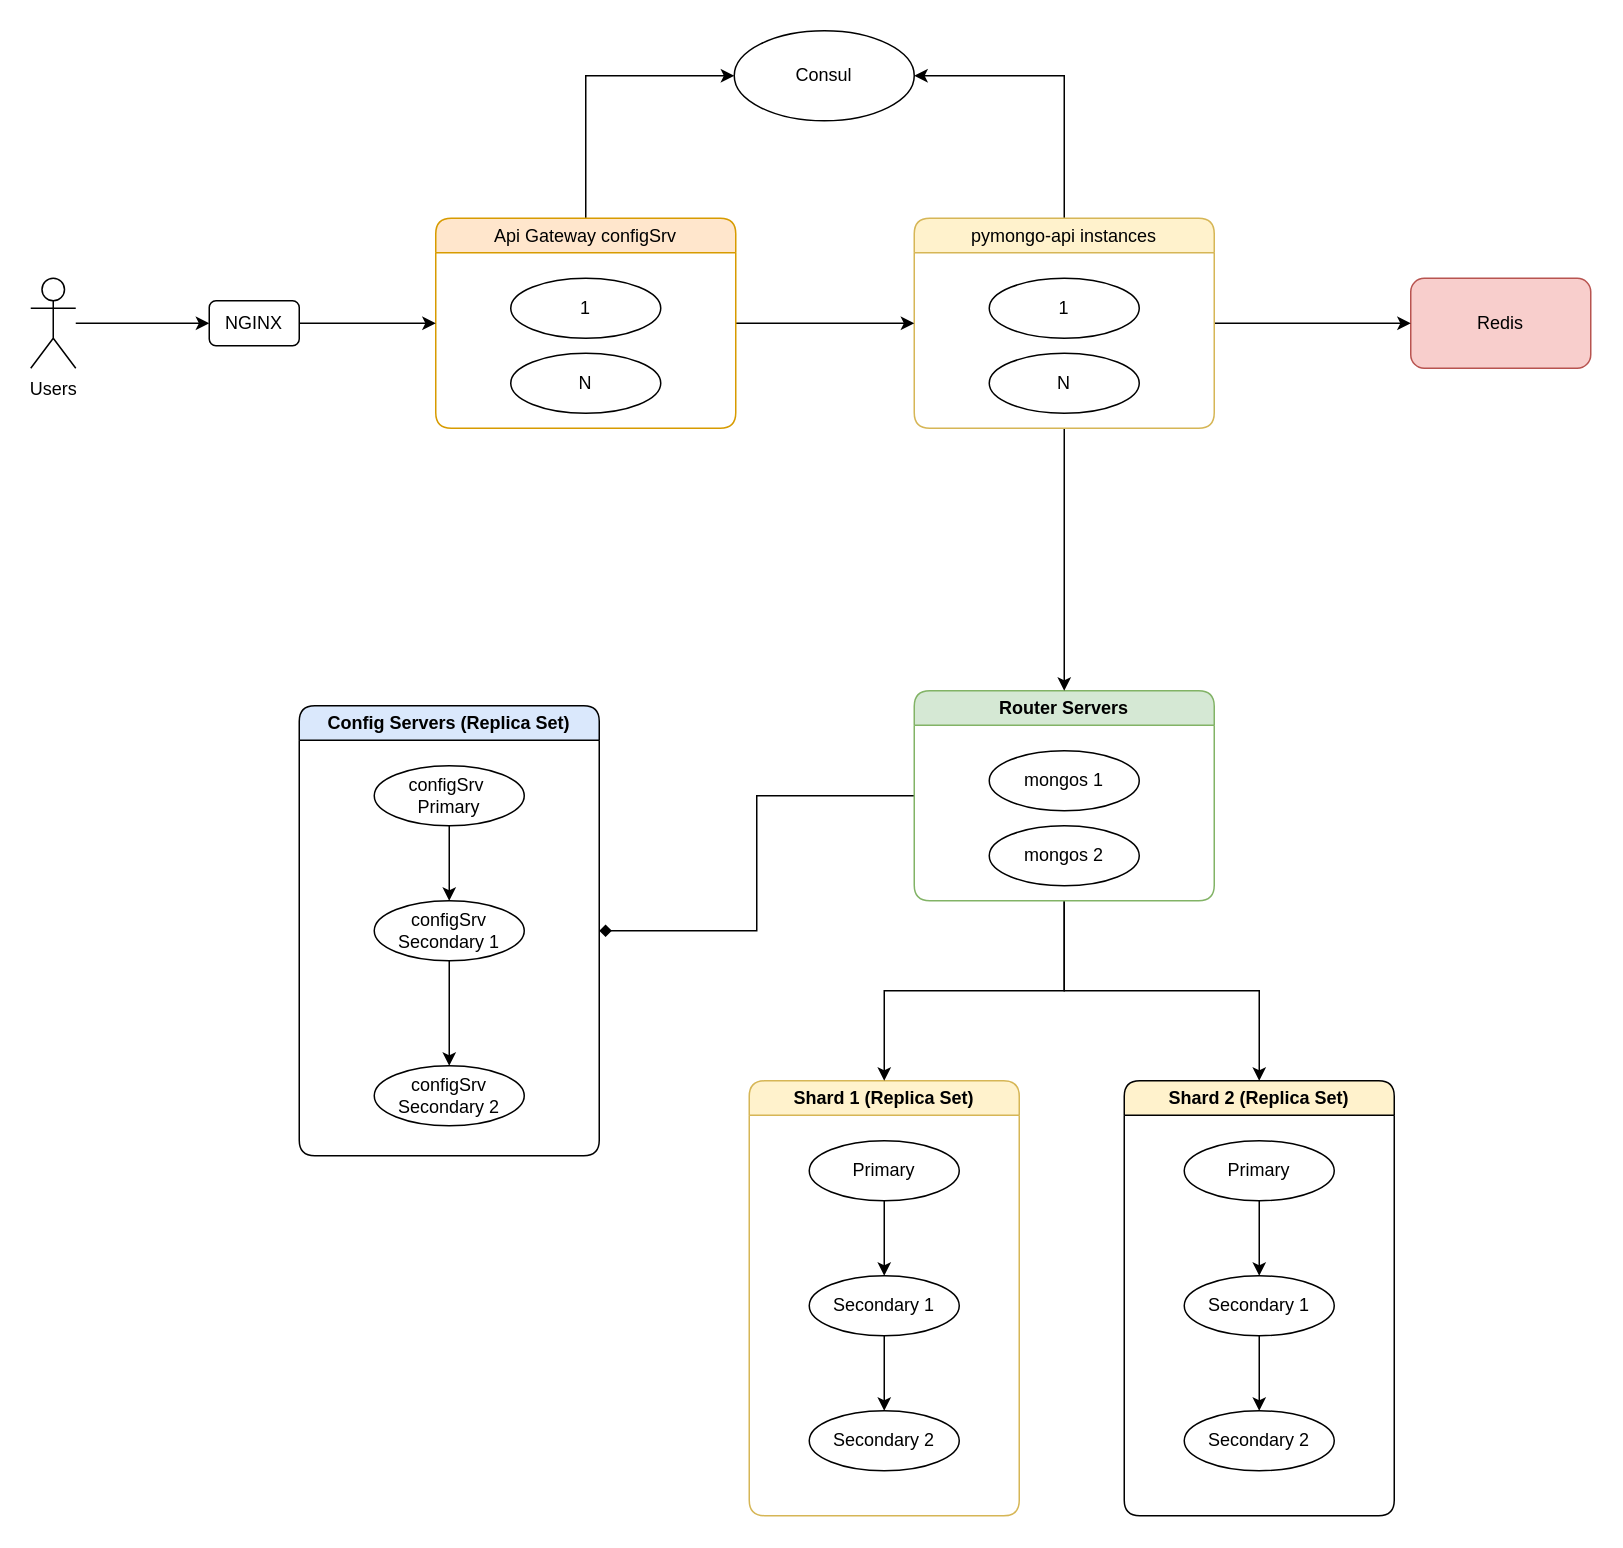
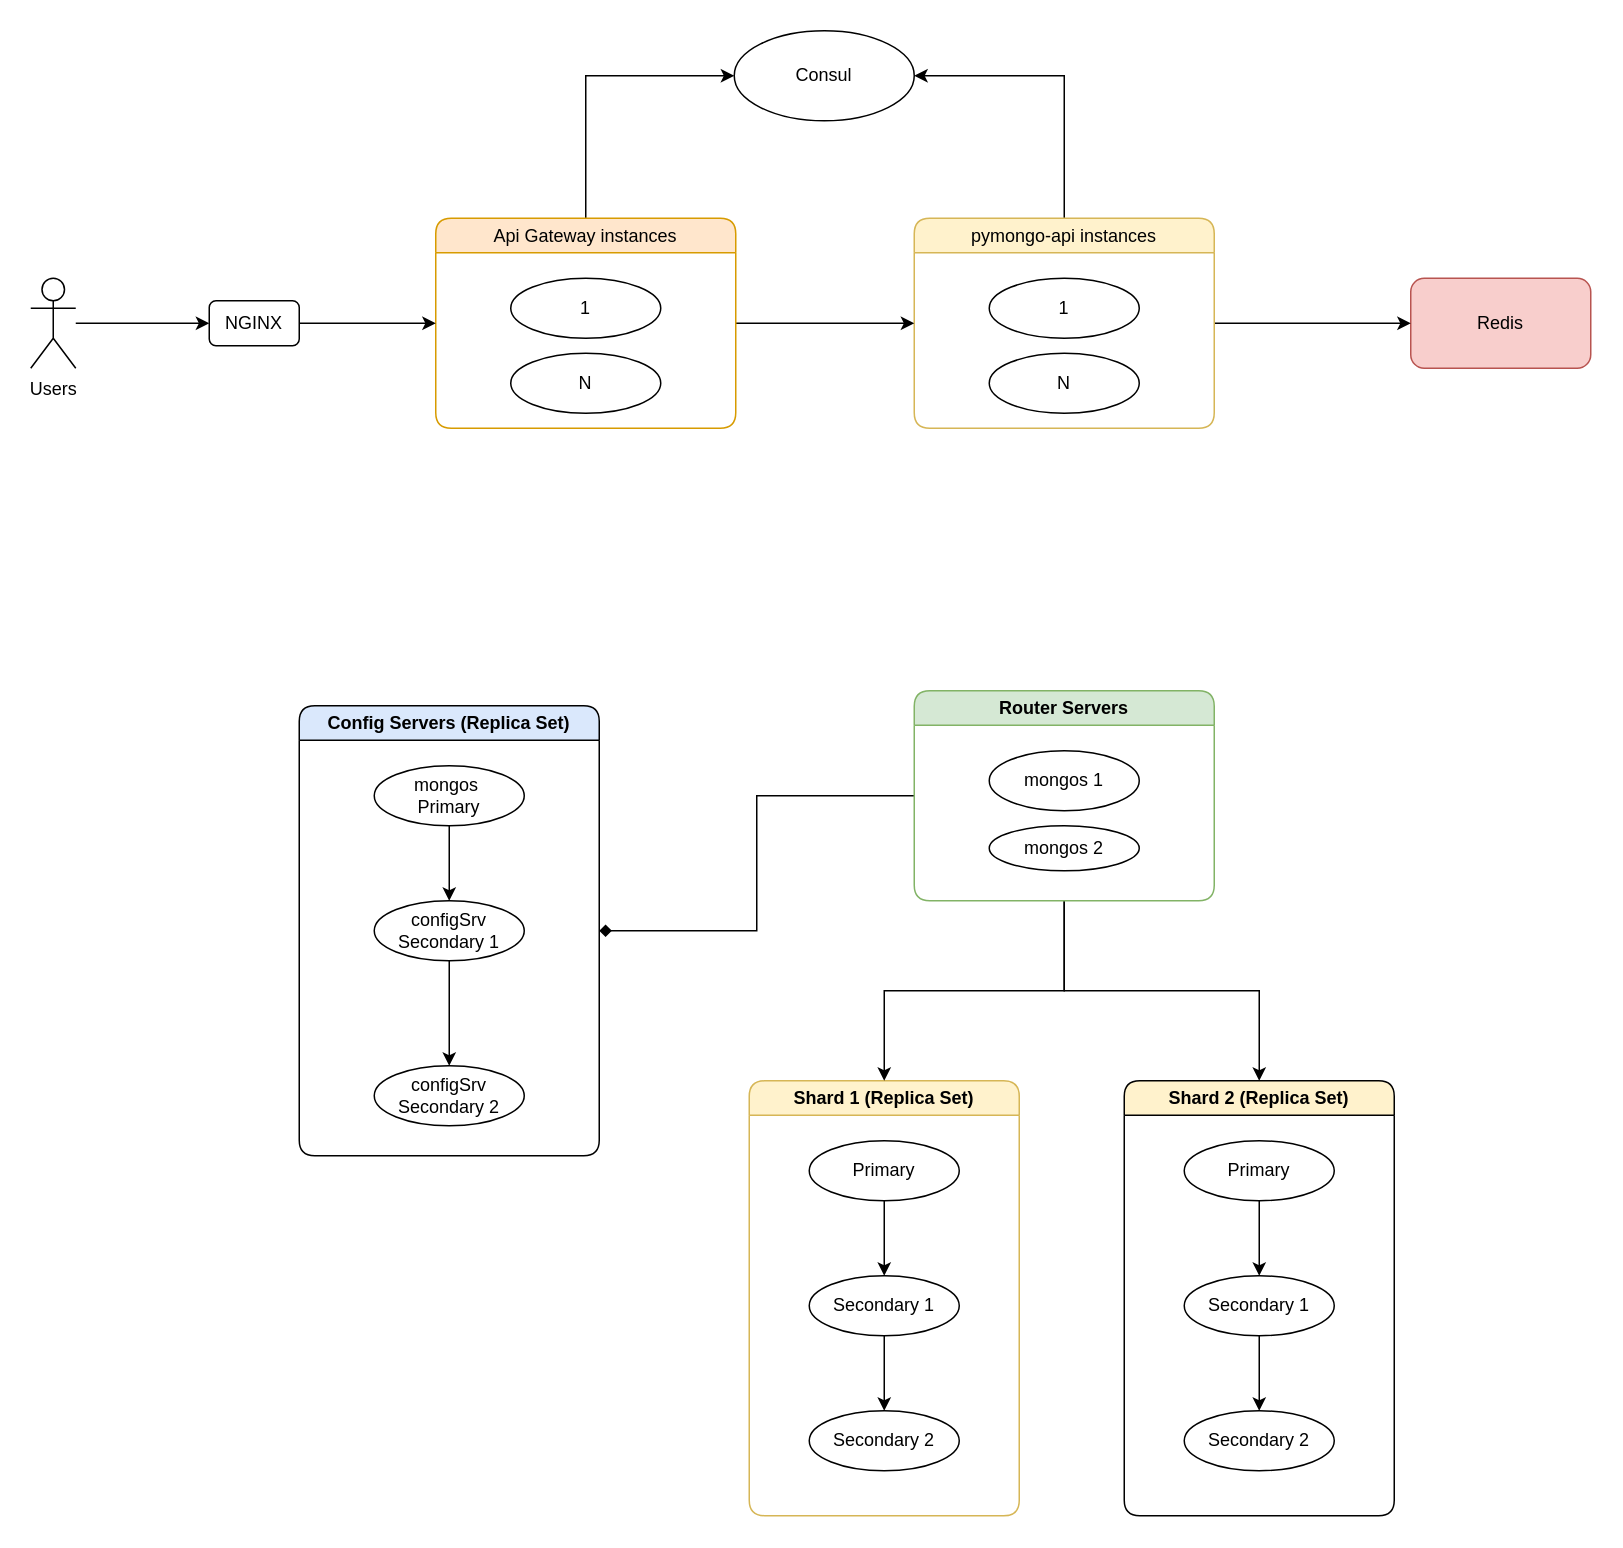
(586, 236) -> (586, 236)
(1064, 556) -> none
(449, 796) -> (449, 796)
(1064, 856) -> (1064, 848)
